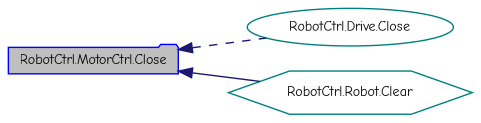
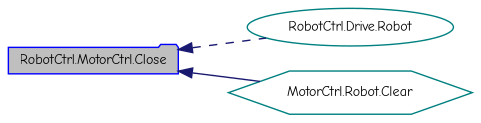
(350, 27) -> (350, 27)
(350, 93) -> (350, 93)
